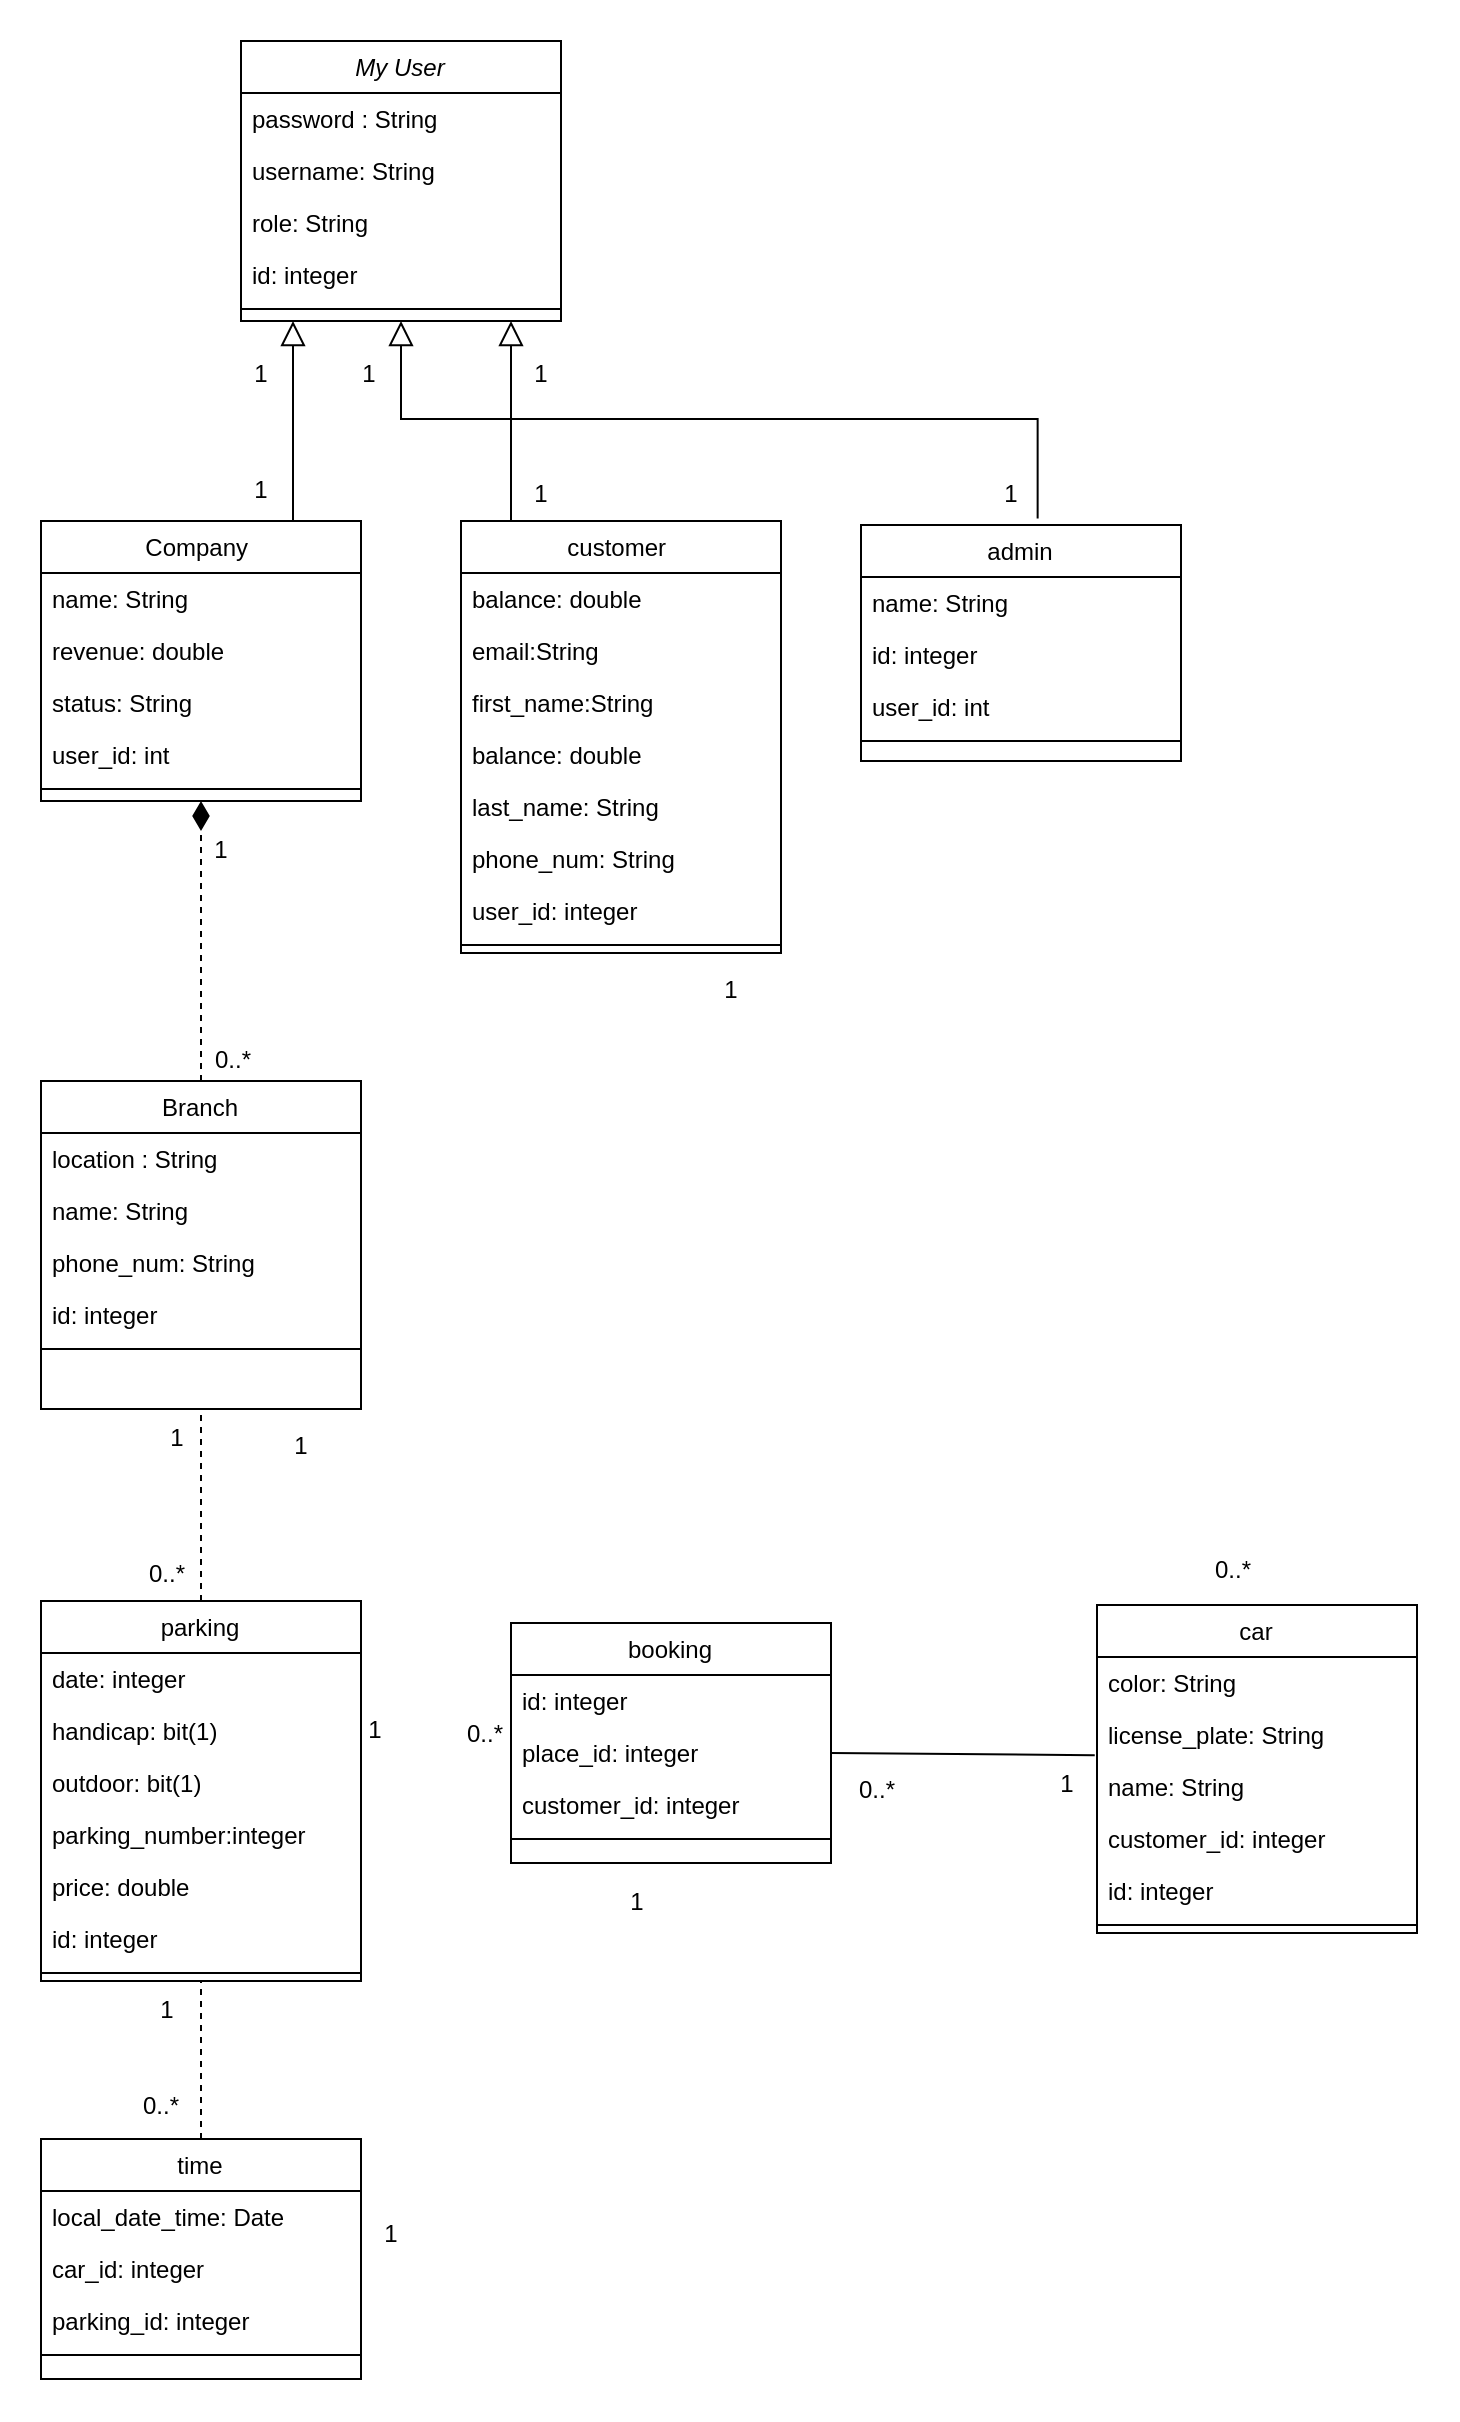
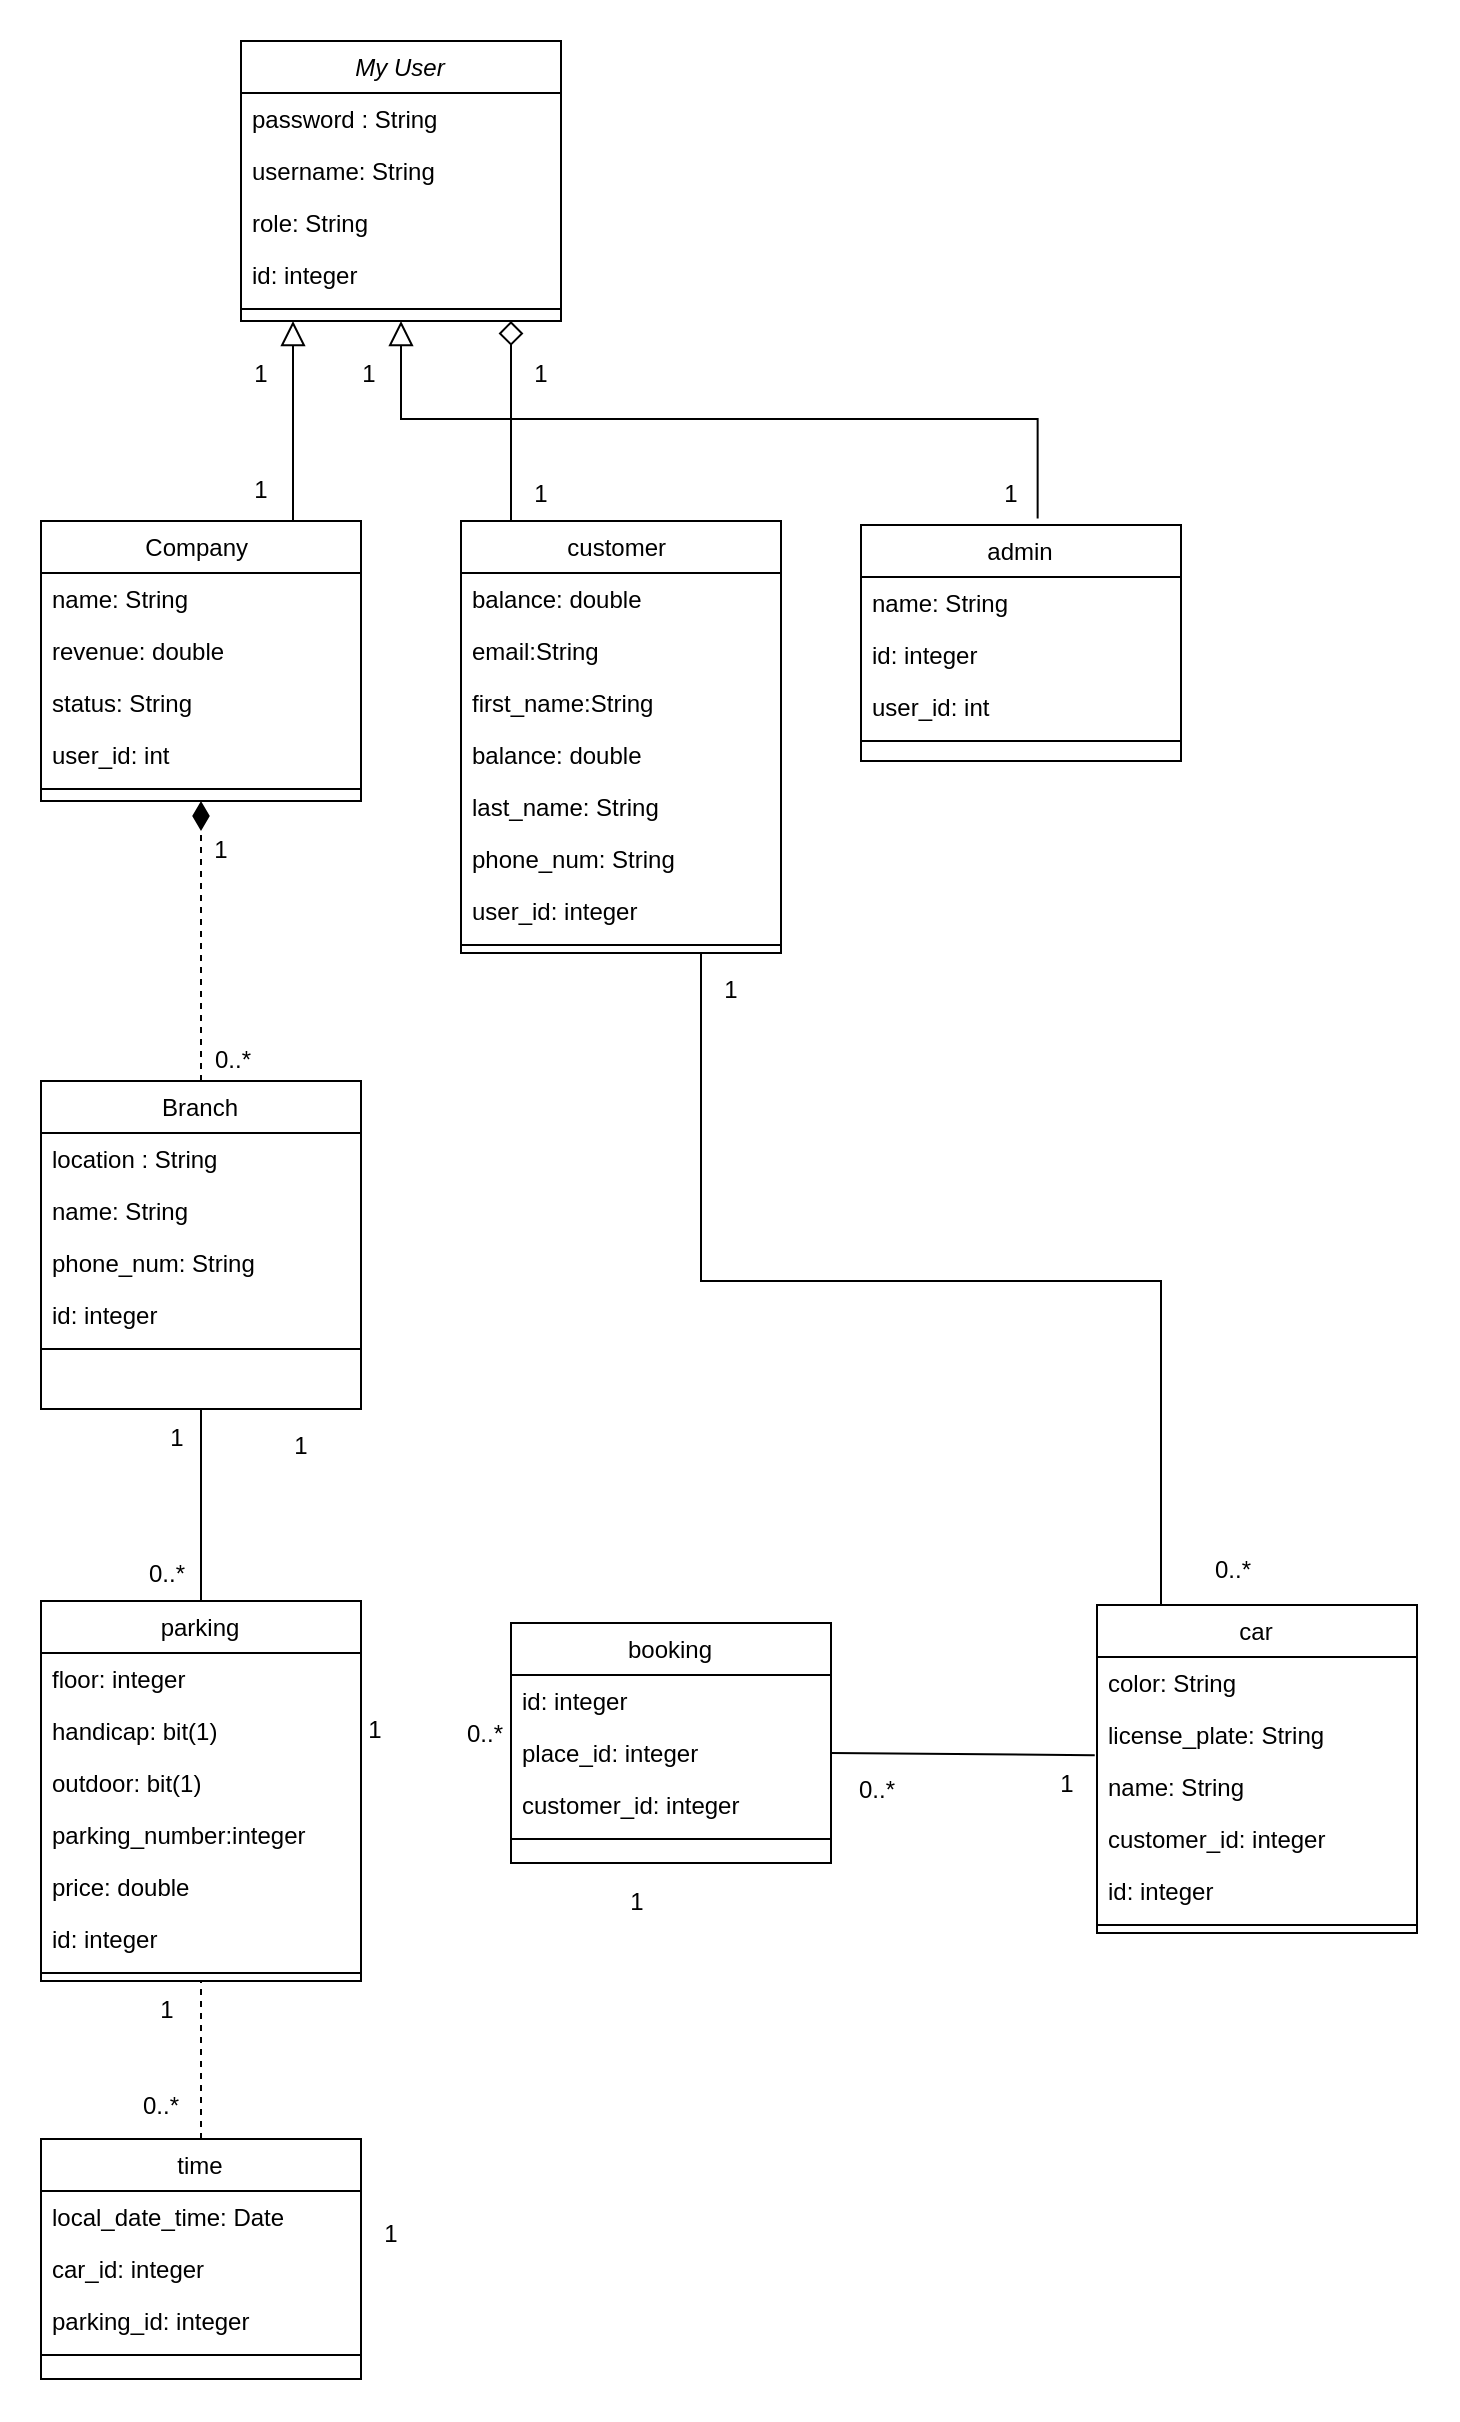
(511, 346) -> (511, 346)
none -> (932, 1281)
(201, 1505) -> (201, 1505)
(130, 1680) -> (134, 1680)
